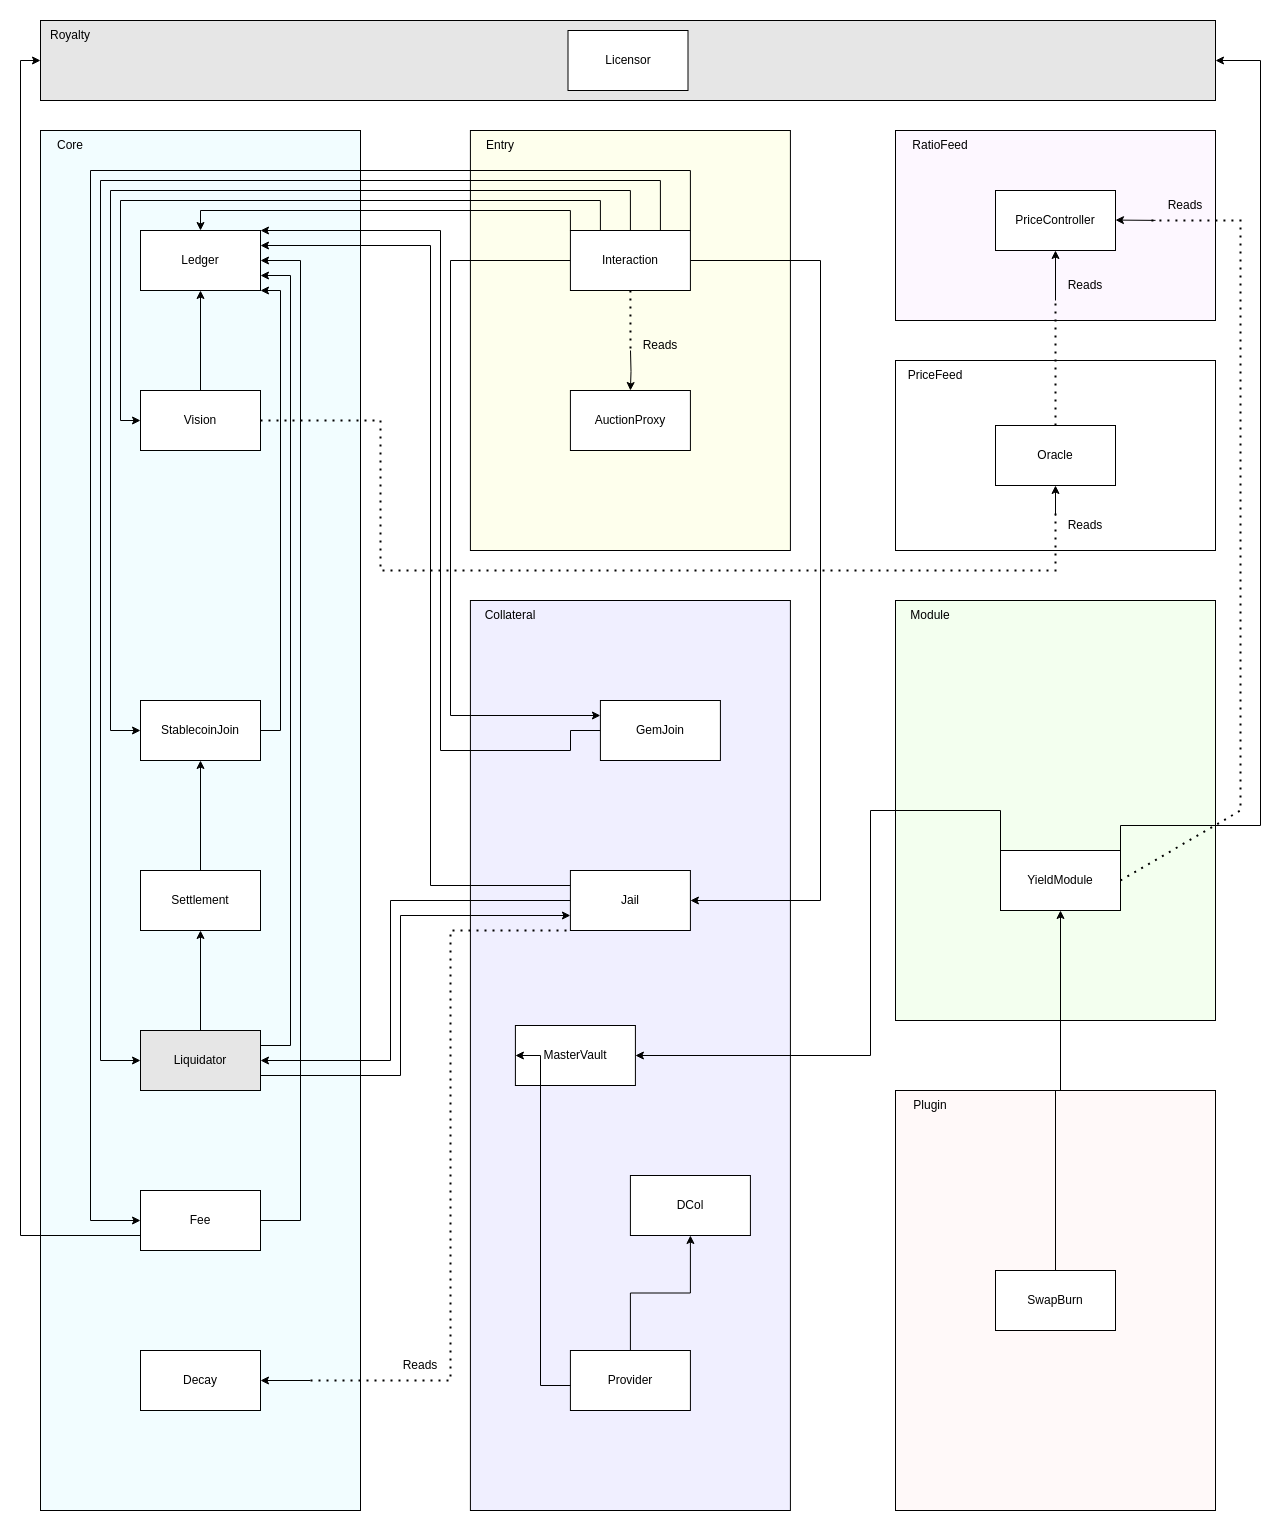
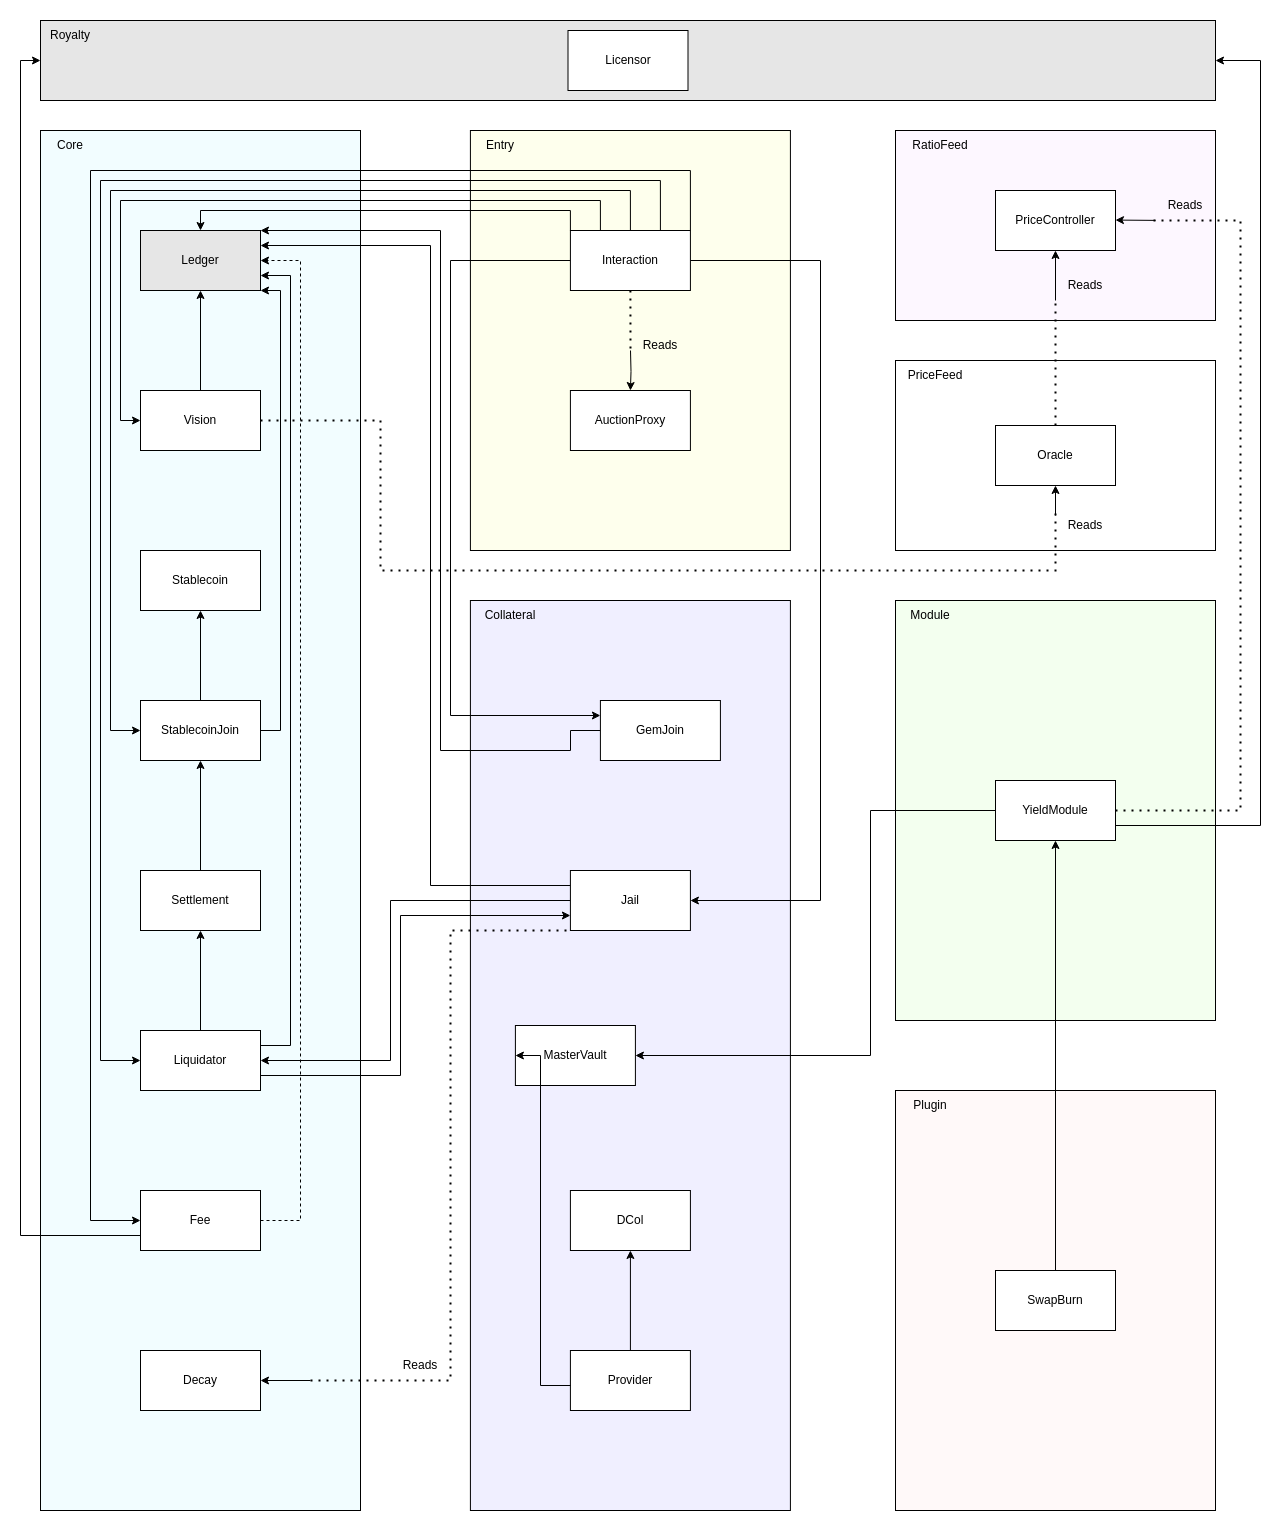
(201, 261) -> (201, 261)
none -> (201, 581)
none -> (201, 659)
(301, 744) -> (301, 744)
(1061, 881) -> (1056, 811)
(201, 1061) -> (201, 1061)
(690, 1206) -> (630, 1221)
